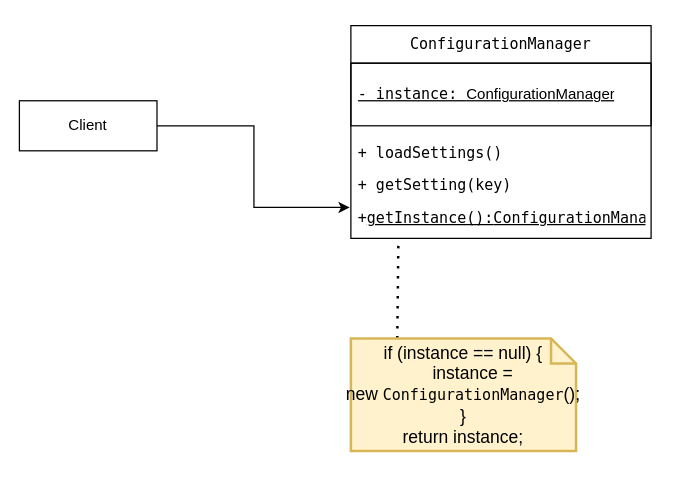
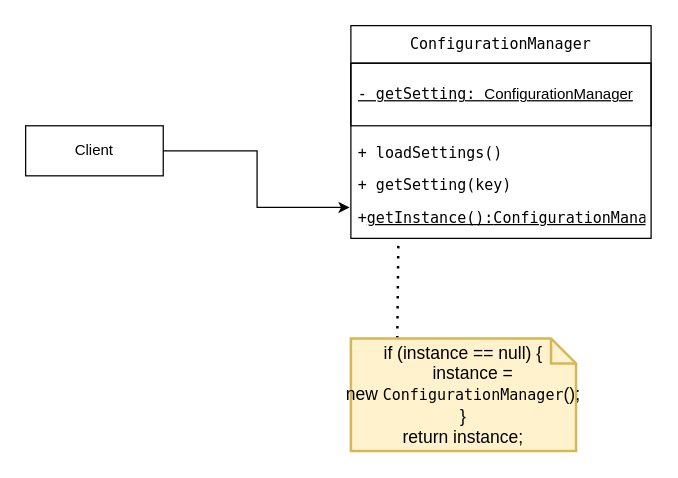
(483, 94) -> (491, 94)
(88, 126) -> (94, 151)
